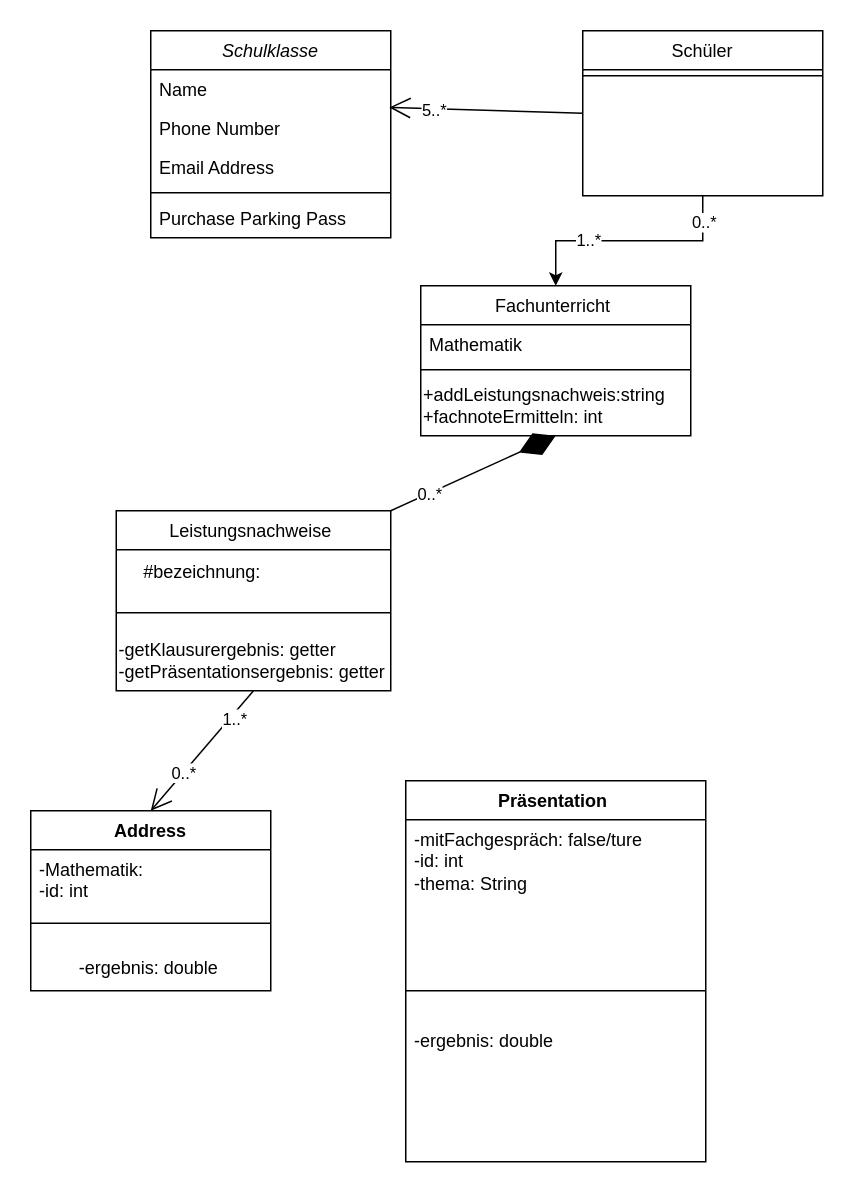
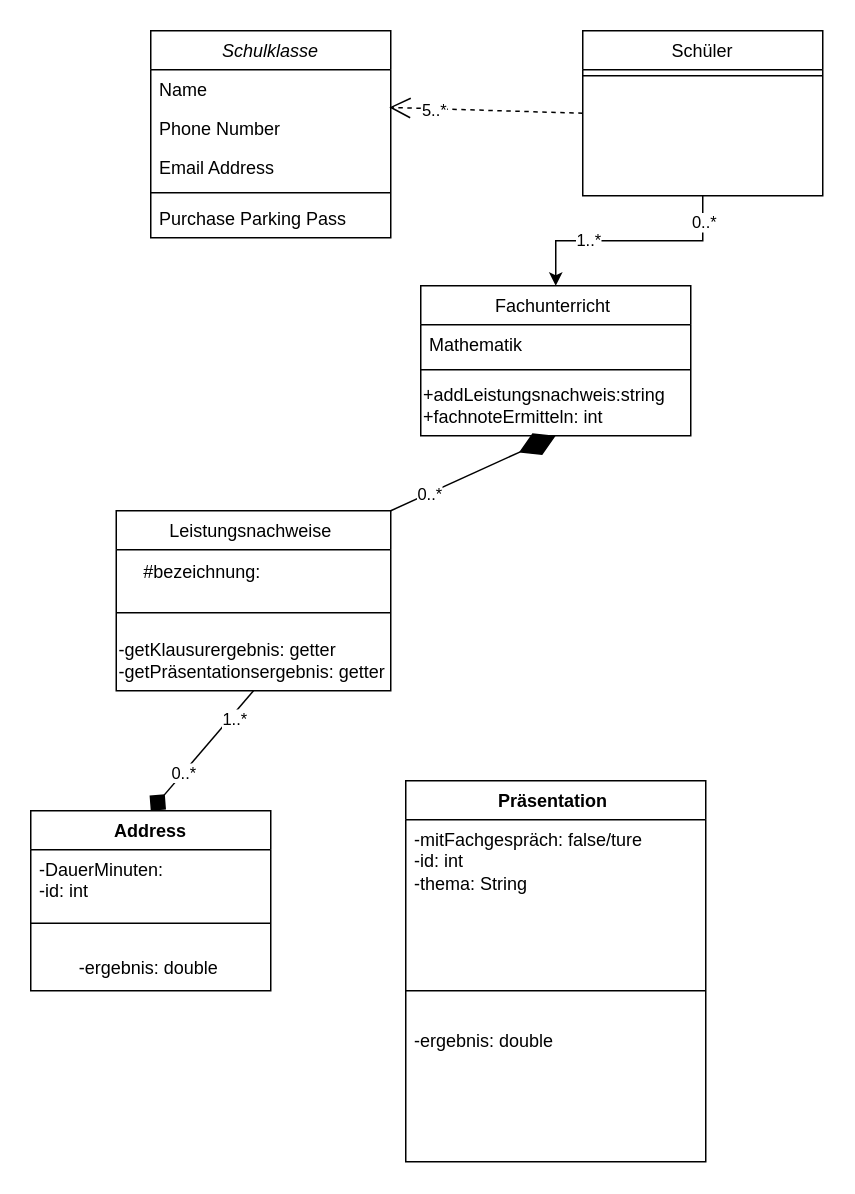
(513, 111) -> (513, 111)
(159, 801) -> (165, 794)
(96, 882) -> (106, 882)
